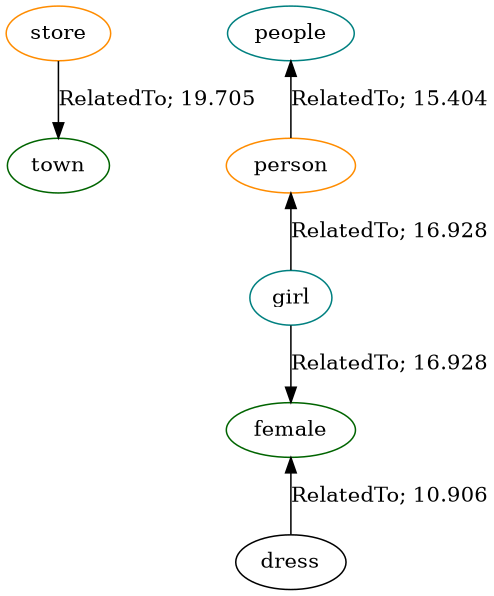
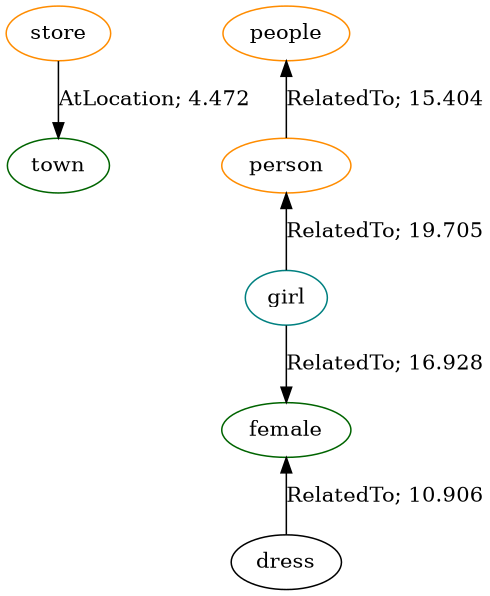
(291, 33) -> (286, 33)
(157, 100) -> (155, 100)
(390, 232) -> (385, 232)
